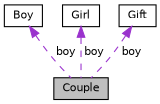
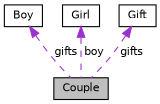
(65, 52) -> (65, 52)
(130, 52) -> (130, 52)
